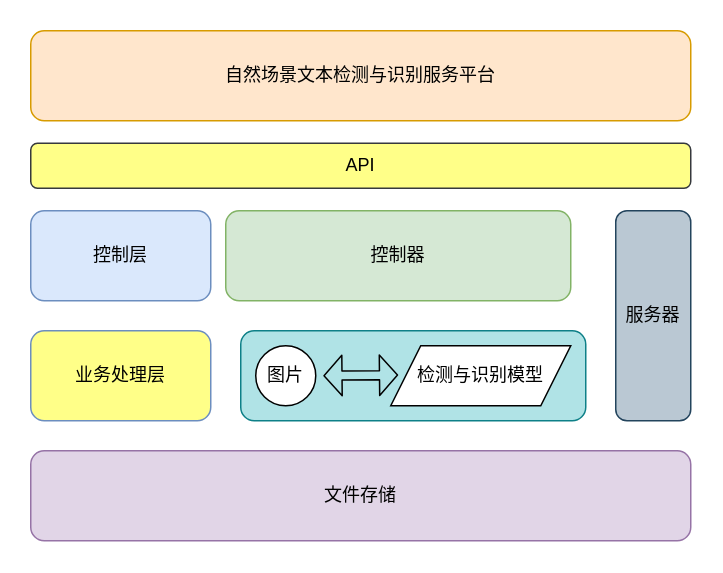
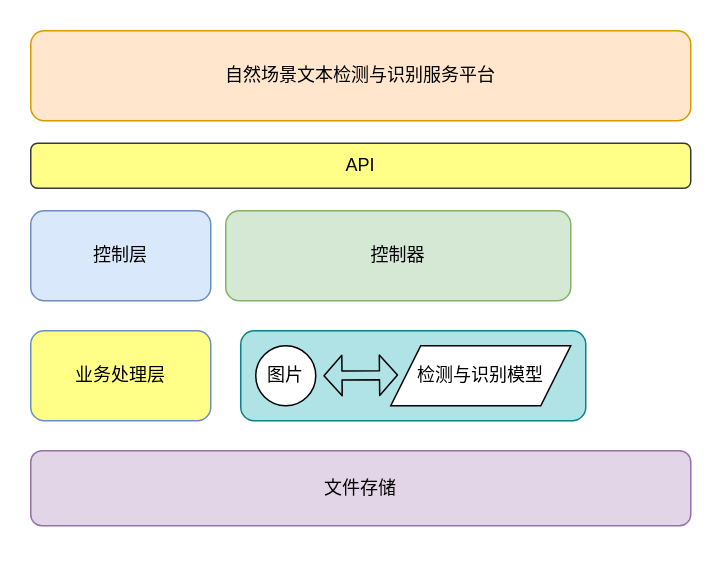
(653, 316) -> none
(361, 496) -> (361, 488)
